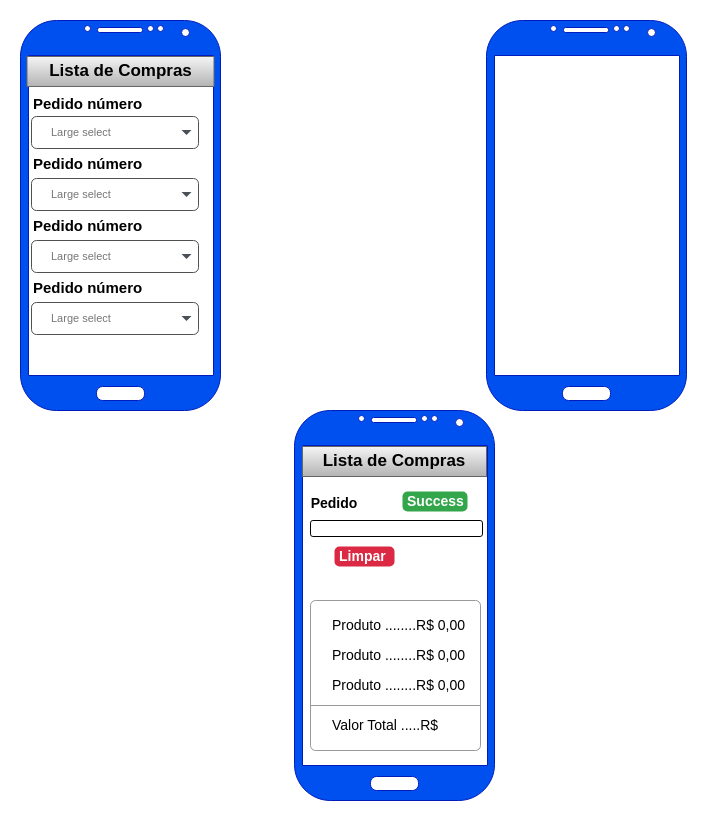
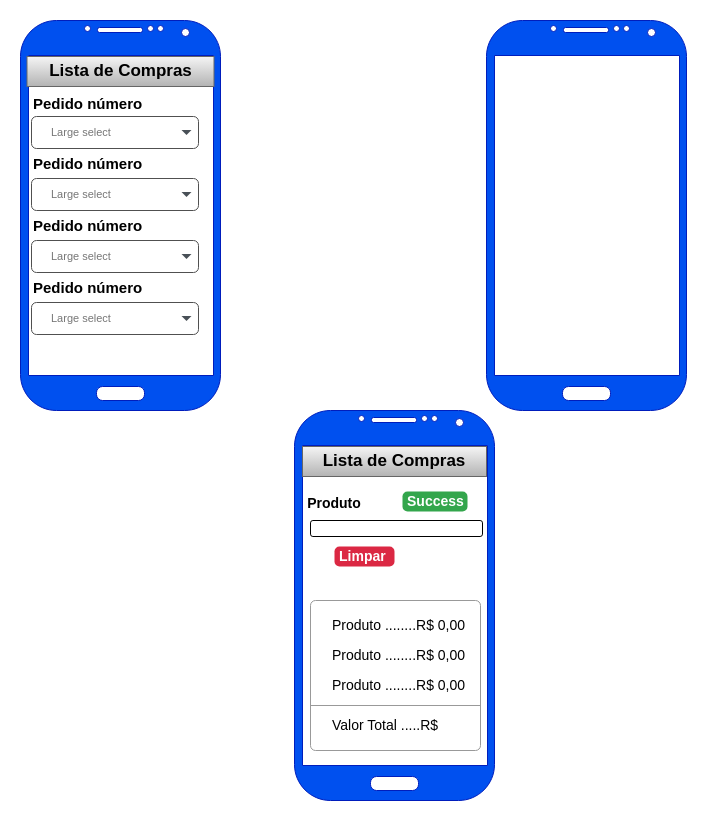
(335, 504) -> (335, 504)
